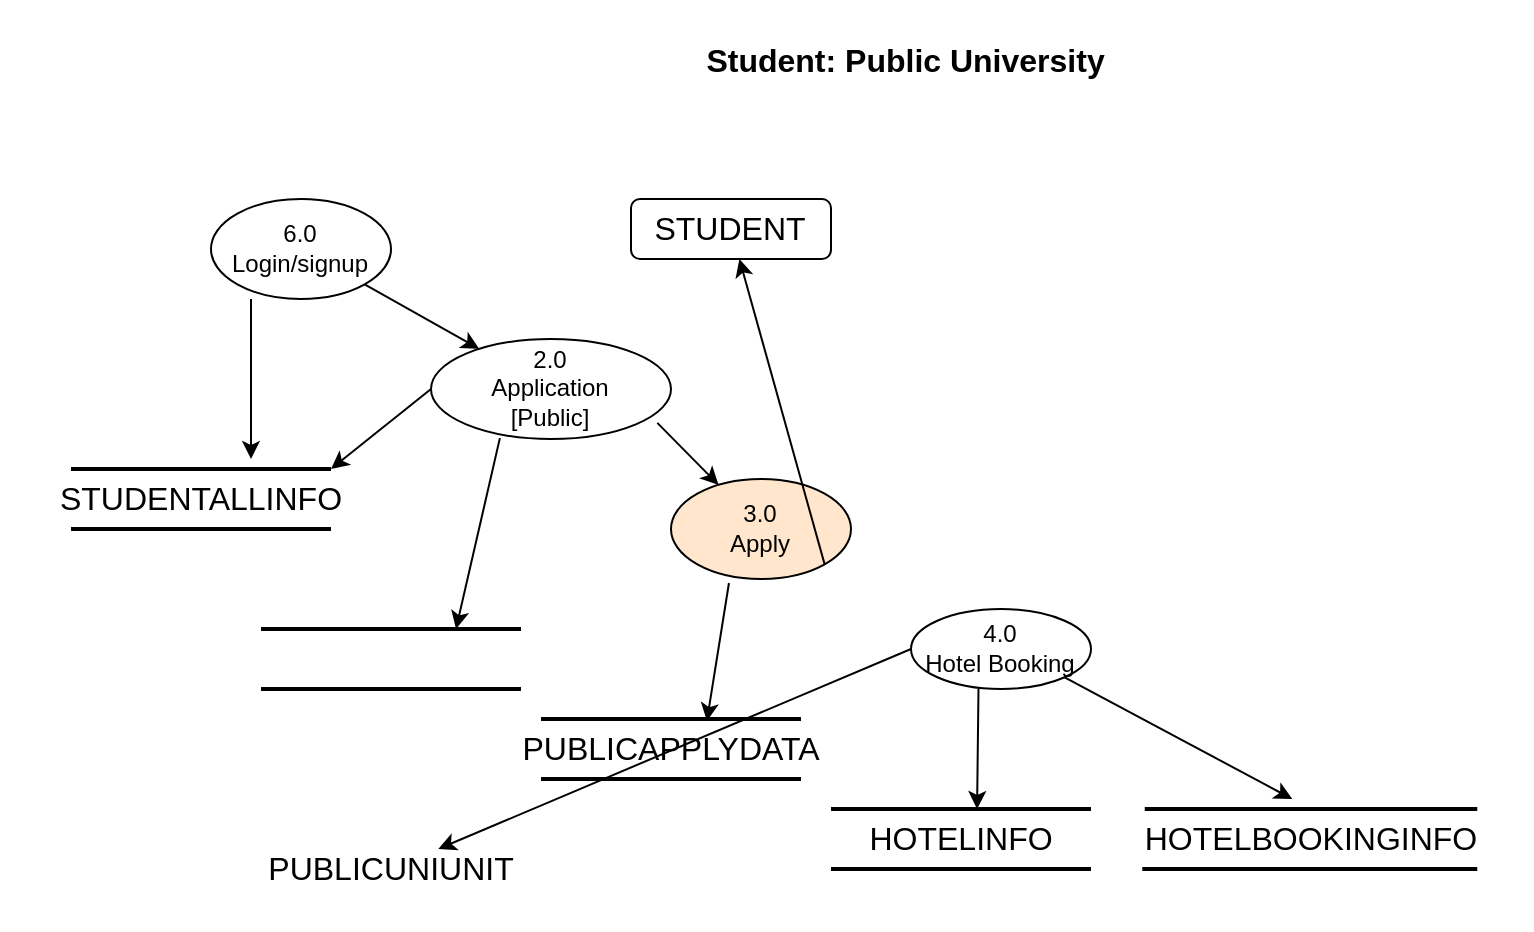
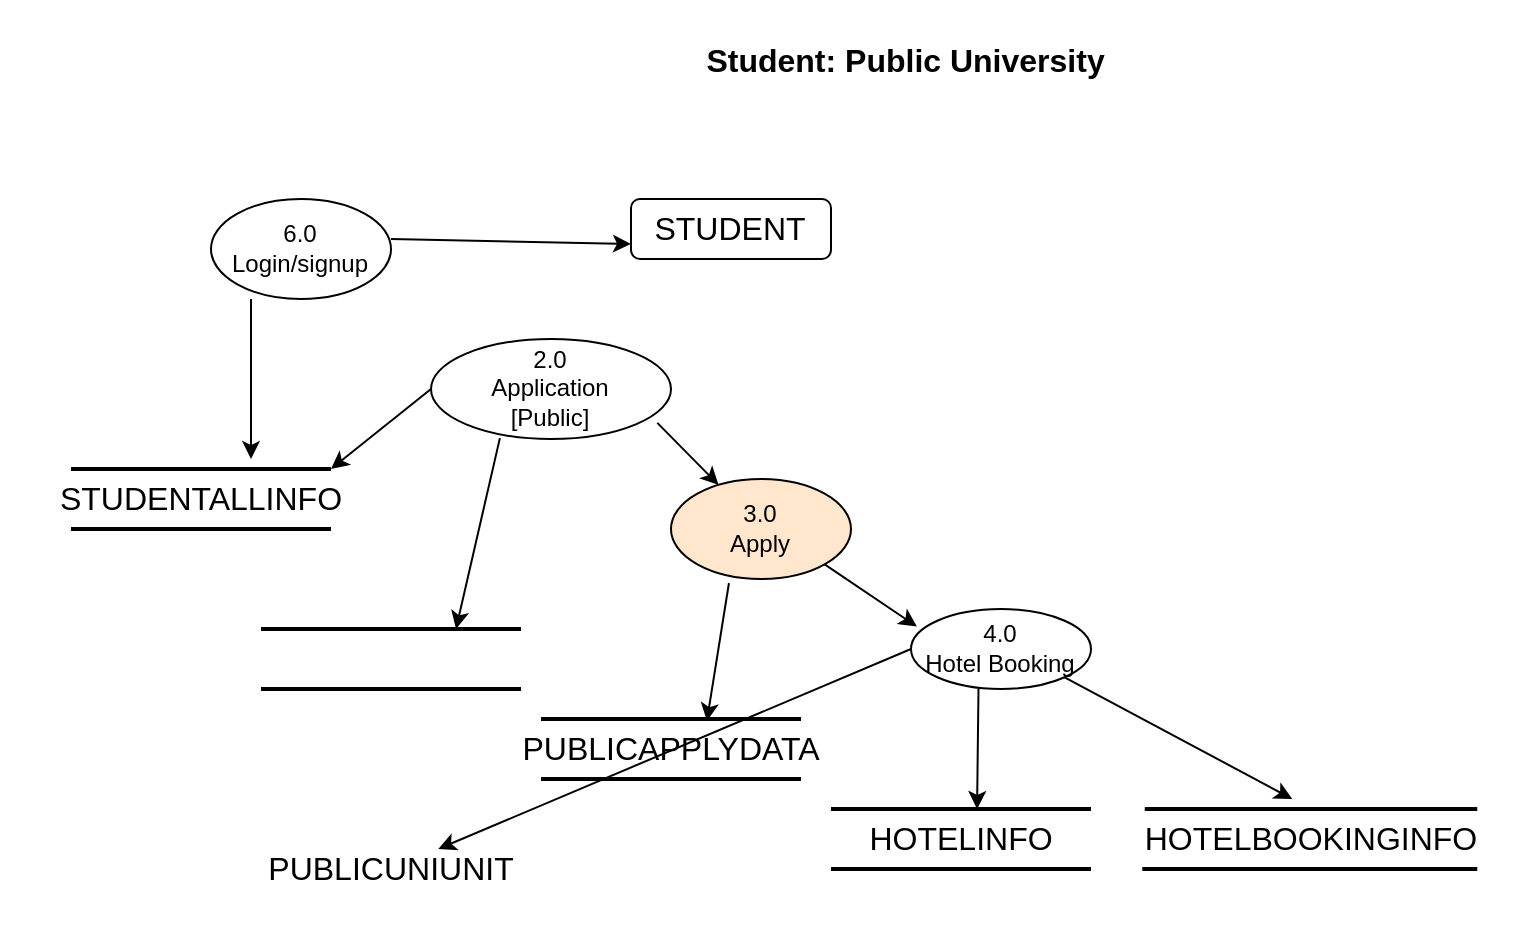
none -> (504, 241)
(416, 314) -> none
(784, 418) -> (866, 592)
